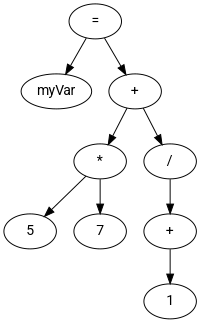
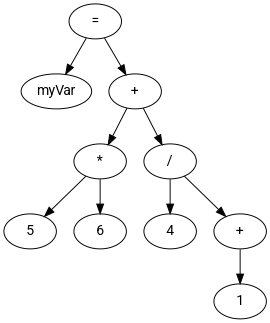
(100, 231) -> (100, 231)
none -> (170, 231)
